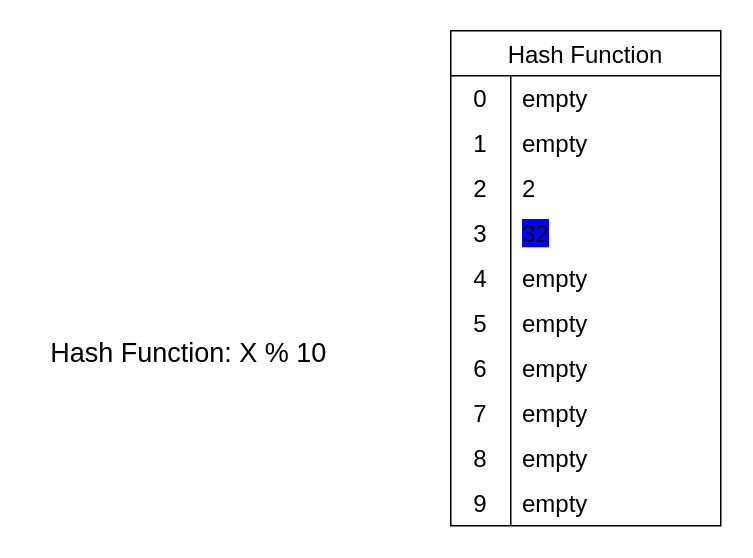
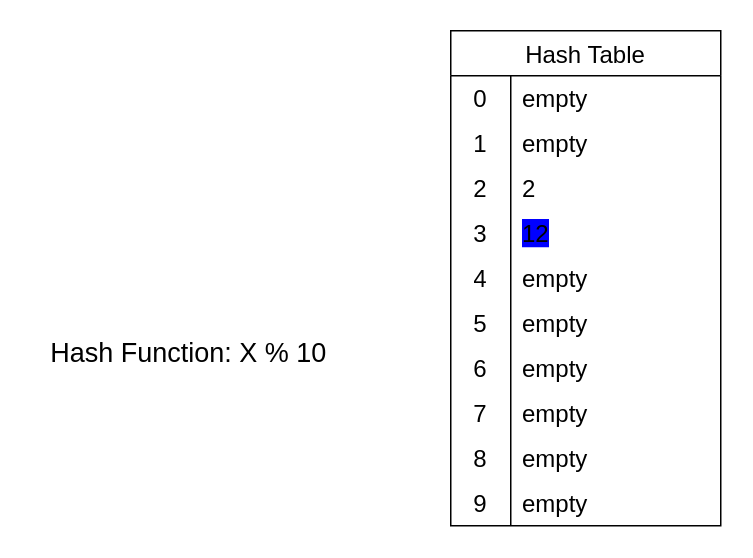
(585, 55) -> (585, 55)
(536, 233) -> (536, 233)
